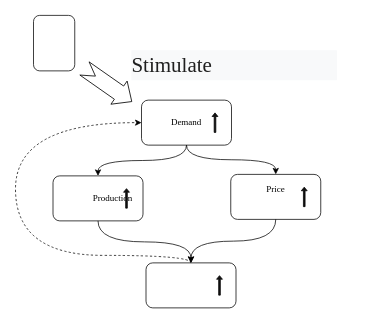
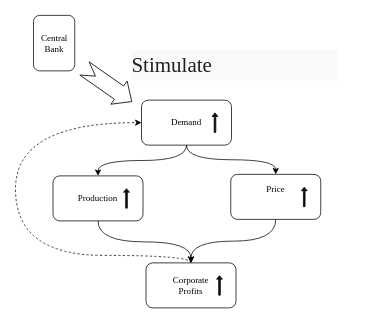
none -> (54, 43)
(113, 198) -> (98, 198)
none -> (191, 285)
